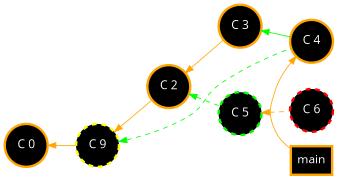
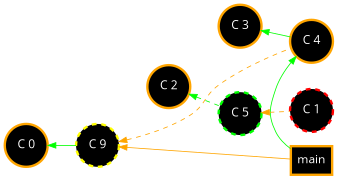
(208, 54) -> none
(209, 95) -> (209, 95)
(271, 106) -> (271, 106)
(311, 110) -> (311, 110)
(136, 113) -> (209, 153)
(66, 145) -> (66, 145)
